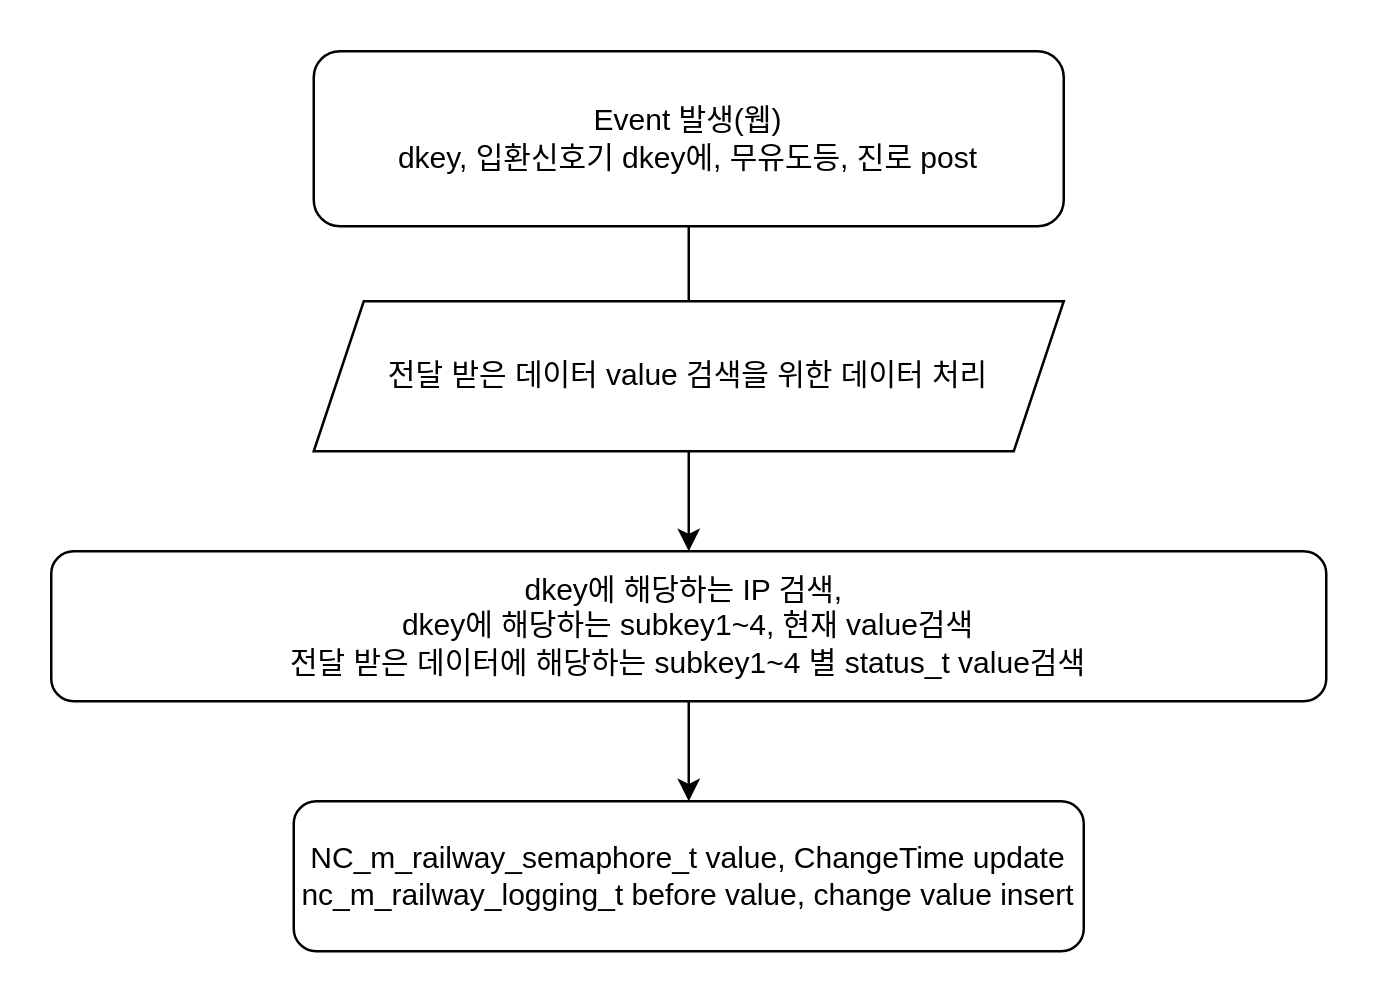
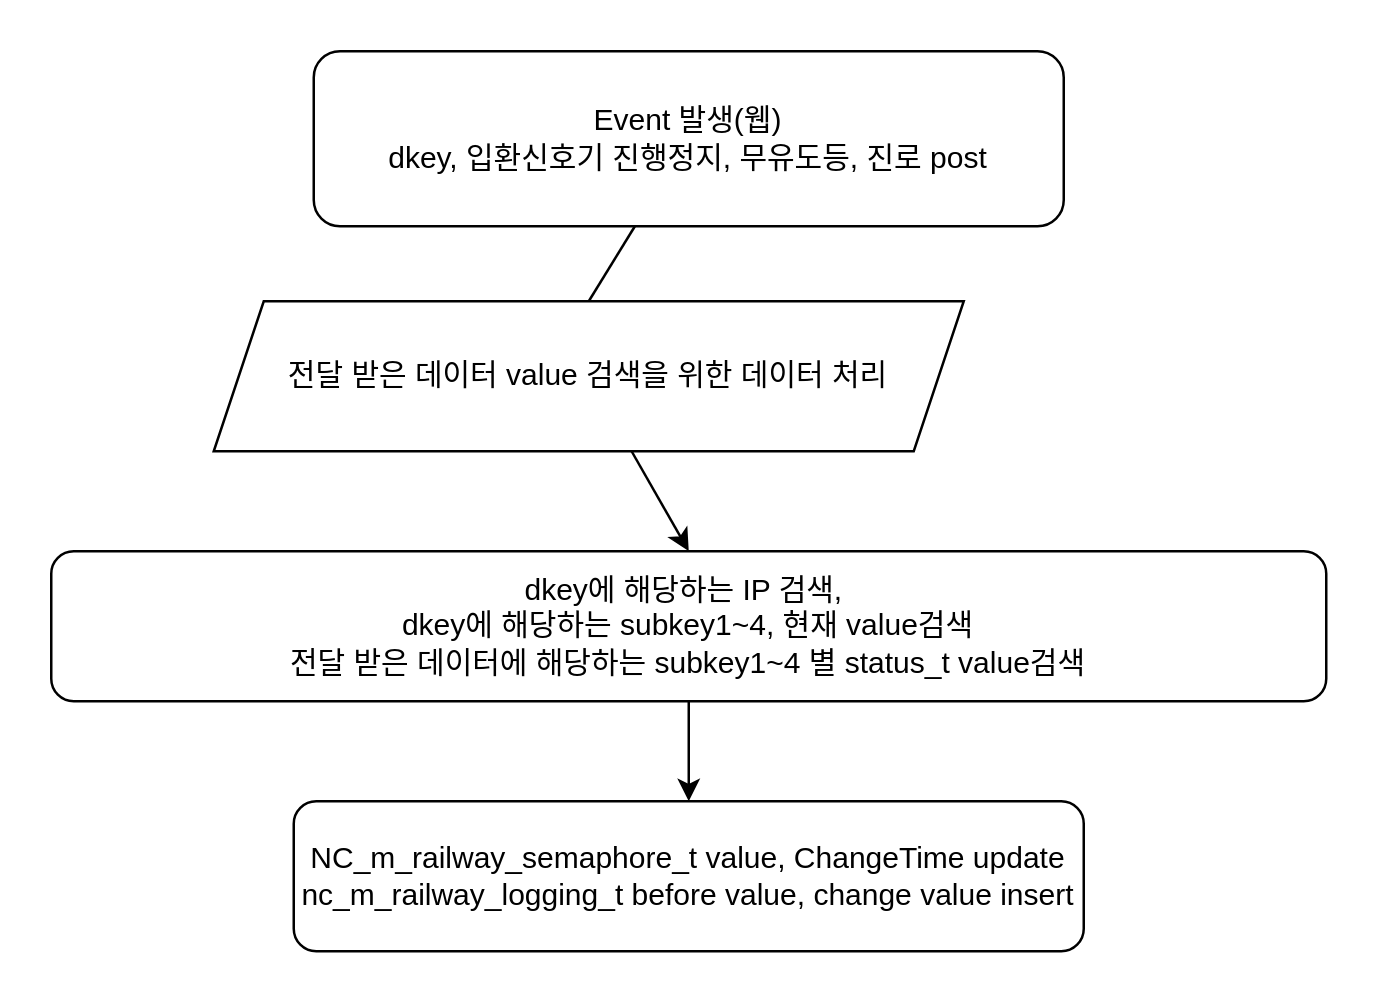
(689, 139) -> (689, 139)
(689, 376) -> (589, 376)
